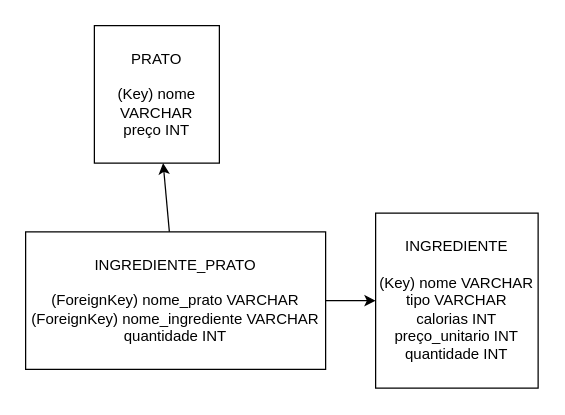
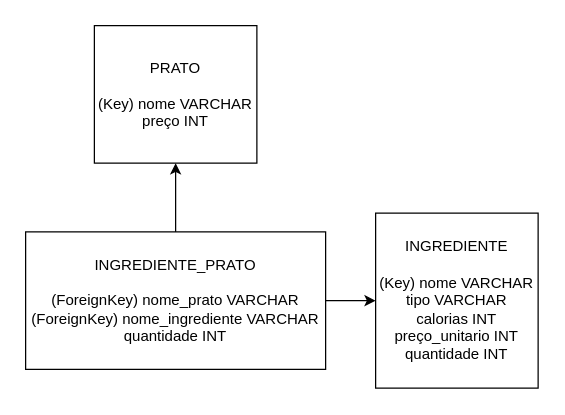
(157, 94) -> (176, 94)
